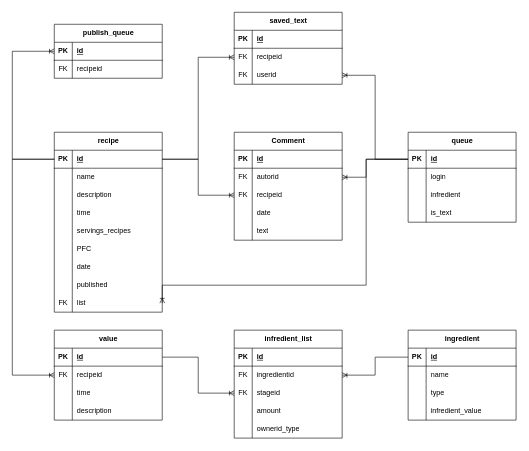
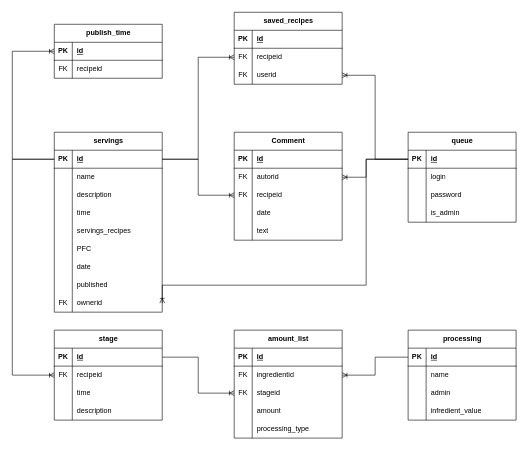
(289, 21) -> (289, 21)
(109, 33) -> (109, 33)
(109, 141) -> (109, 141)
(449, 195) -> (447, 195)
(444, 213) -> (445, 213)
(83, 303) -> (90, 303)
(109, 339) -> (109, 339)
(289, 339) -> (289, 339)
(463, 339) -> (463, 339)
(439, 393) -> (440, 393)
(280, 429) -> (286, 429)
